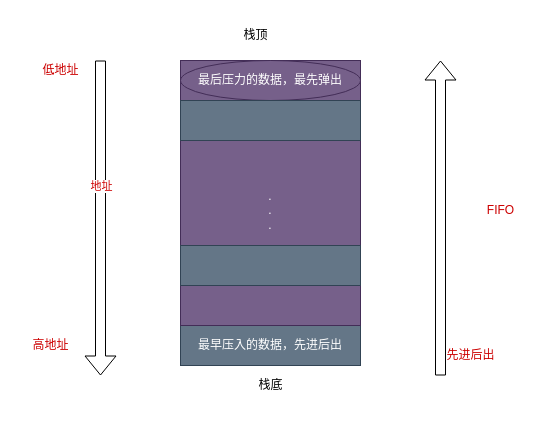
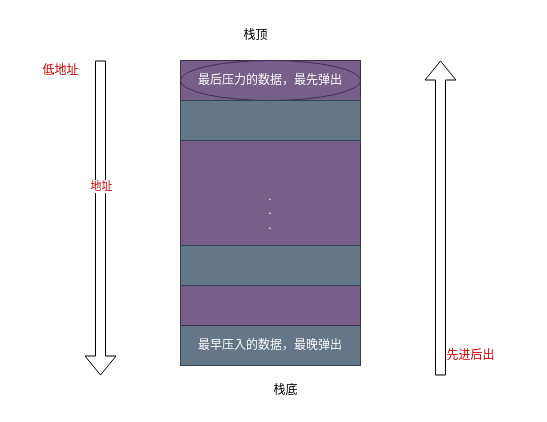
(501, 211) -> none
(51, 346) -> none
(271, 346) -> (271, 346)
(271, 386) -> (286, 391)
